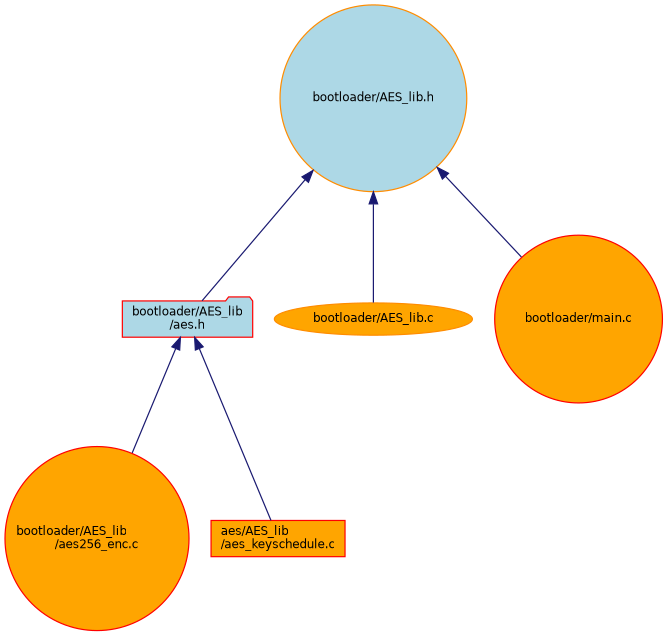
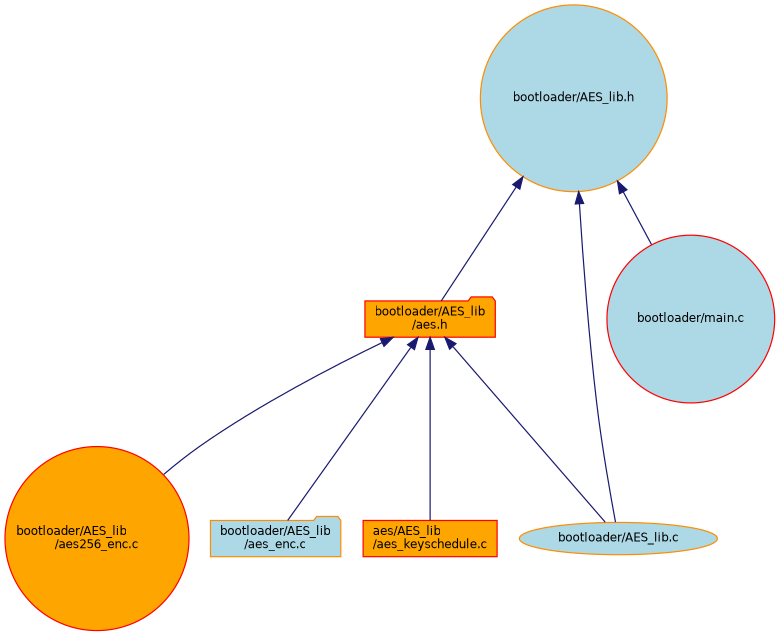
(188, 319) -> (430, 319)
(373, 319) -> (618, 539)
(579, 319) -> (691, 319)
none -> (529, 435)
none -> (276, 539)
